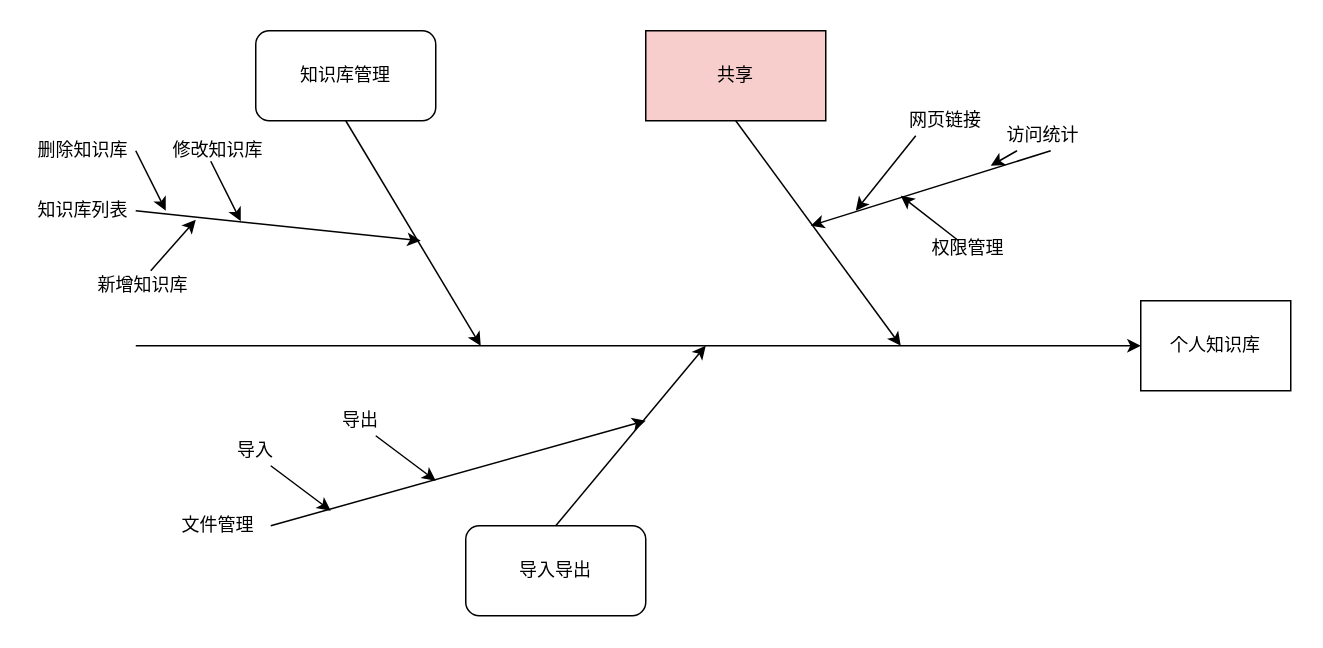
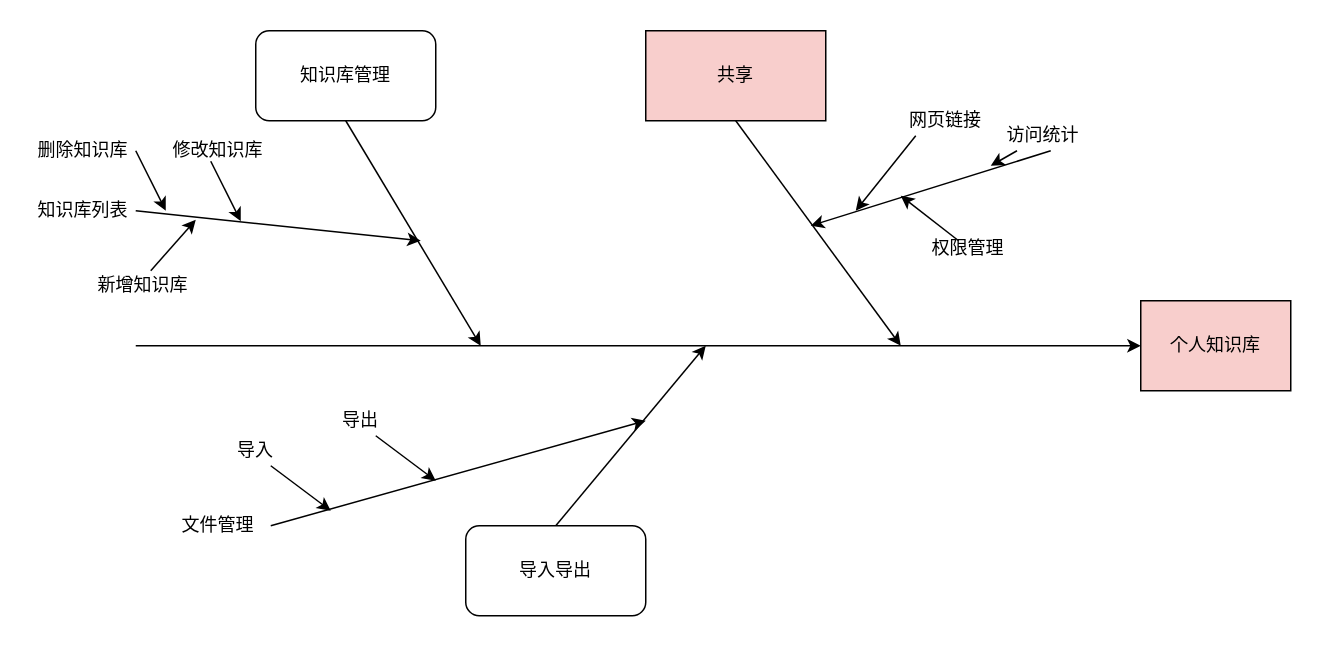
(1216, 346) -> (1216, 346)
